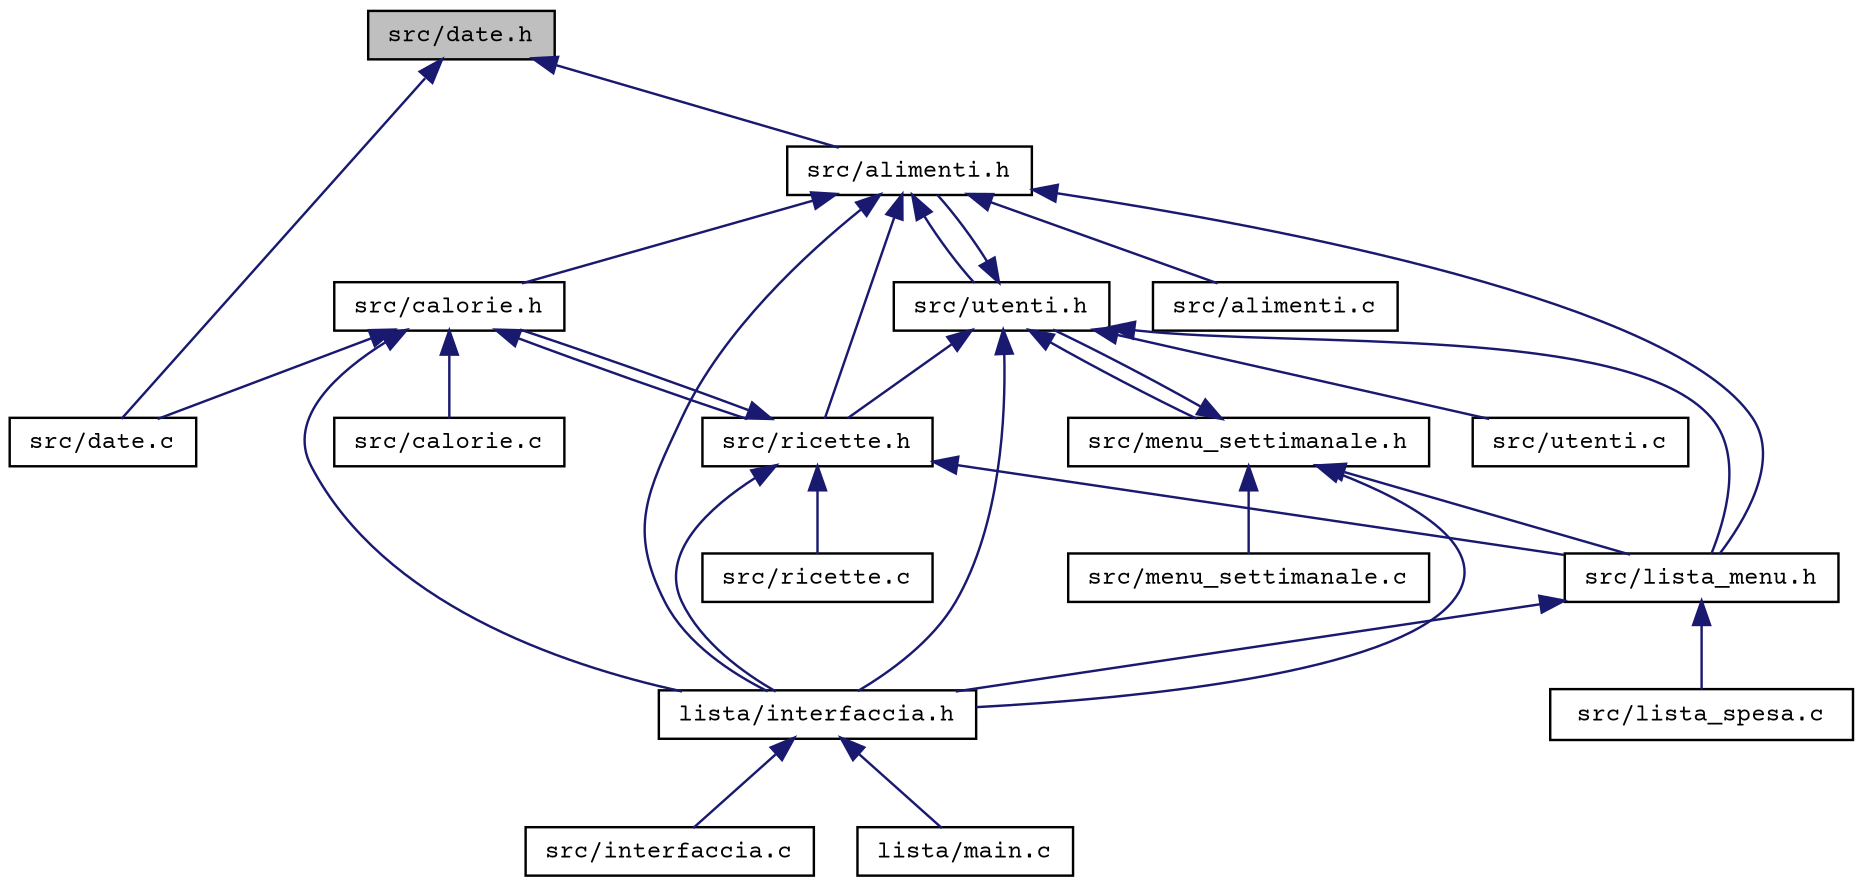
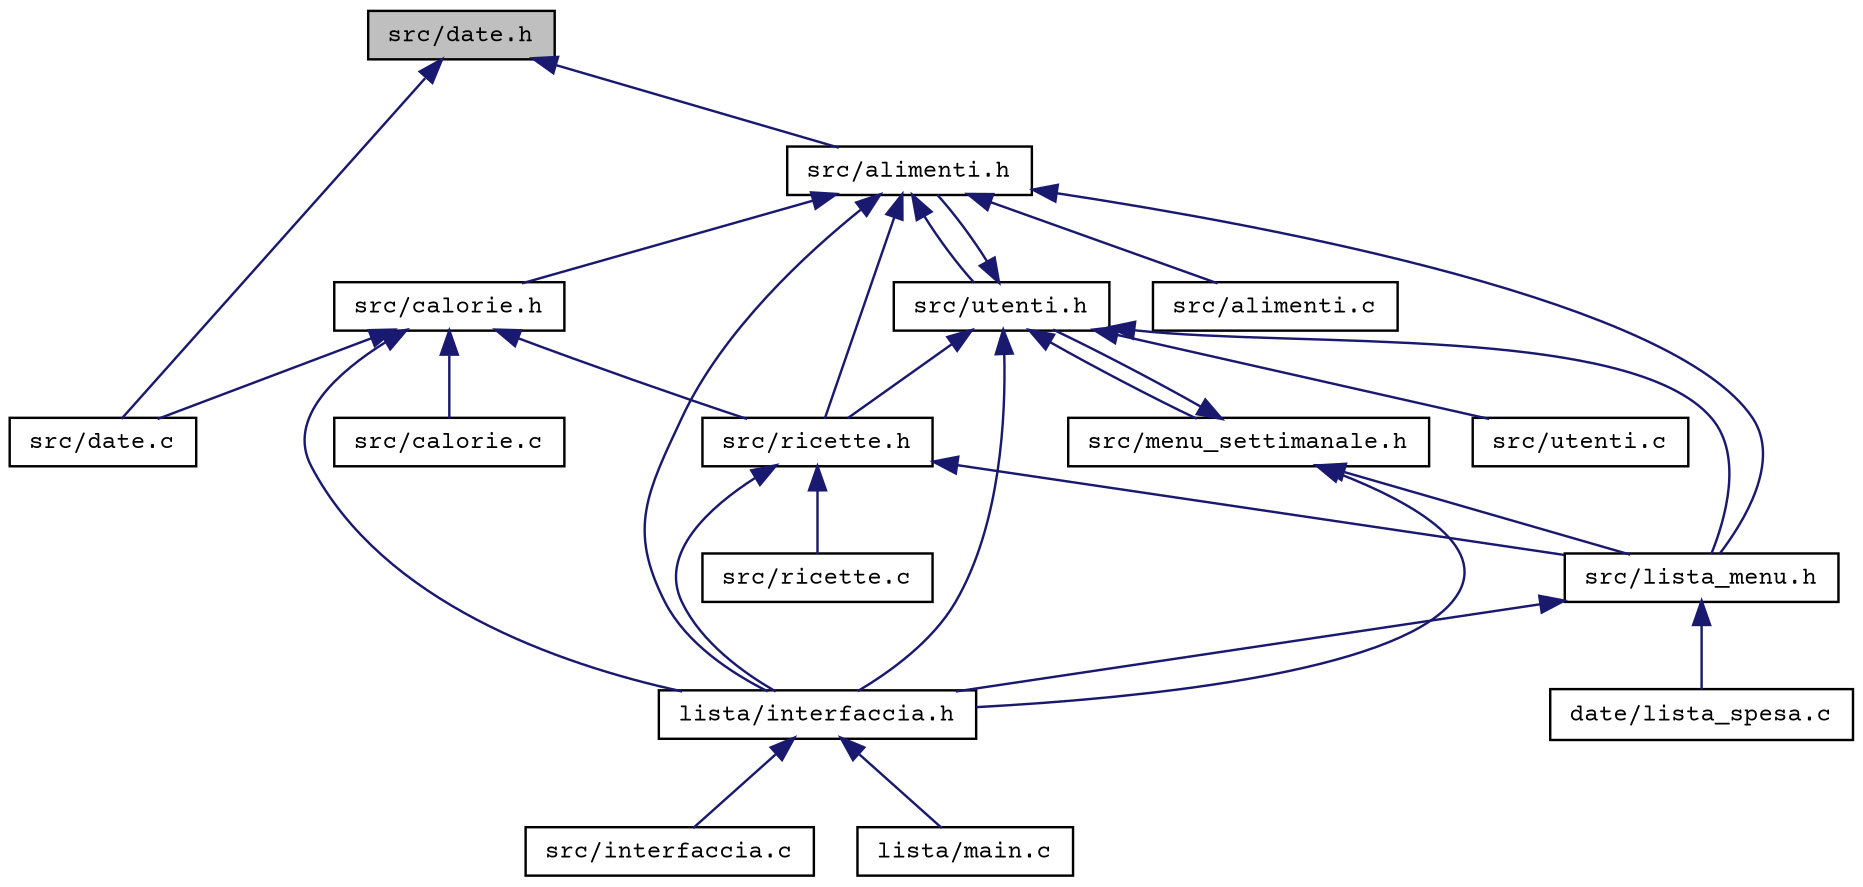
(635, 369) -> none
(1249, 578) -> none
(1702, 715) -> (1702, 715)
